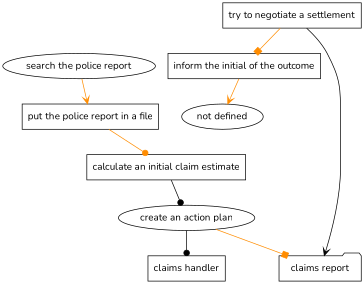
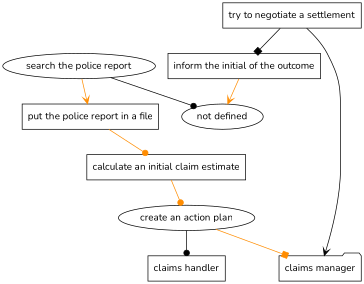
(271, 38) -> (271, 38)
none -> (151, 91)
(175, 190) -> (175, 190)
(320, 268) -> (320, 268)
